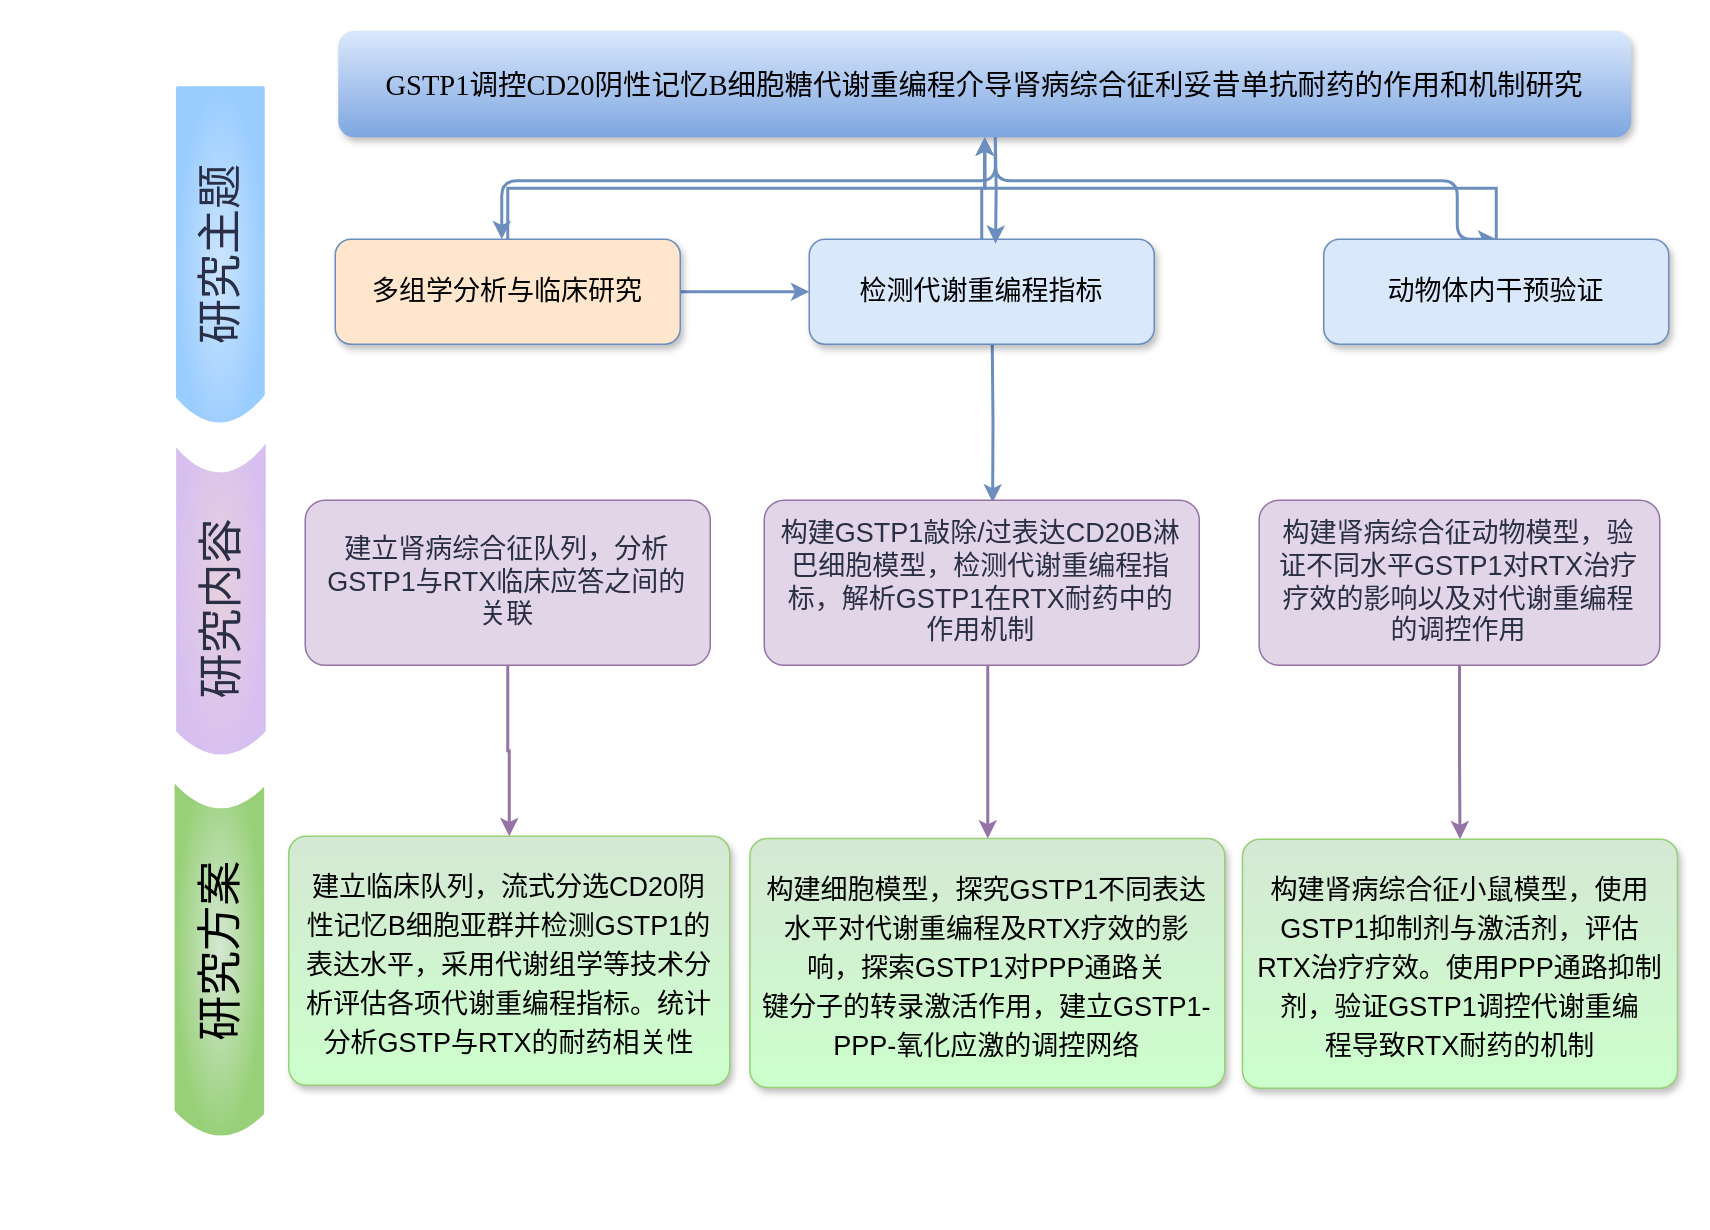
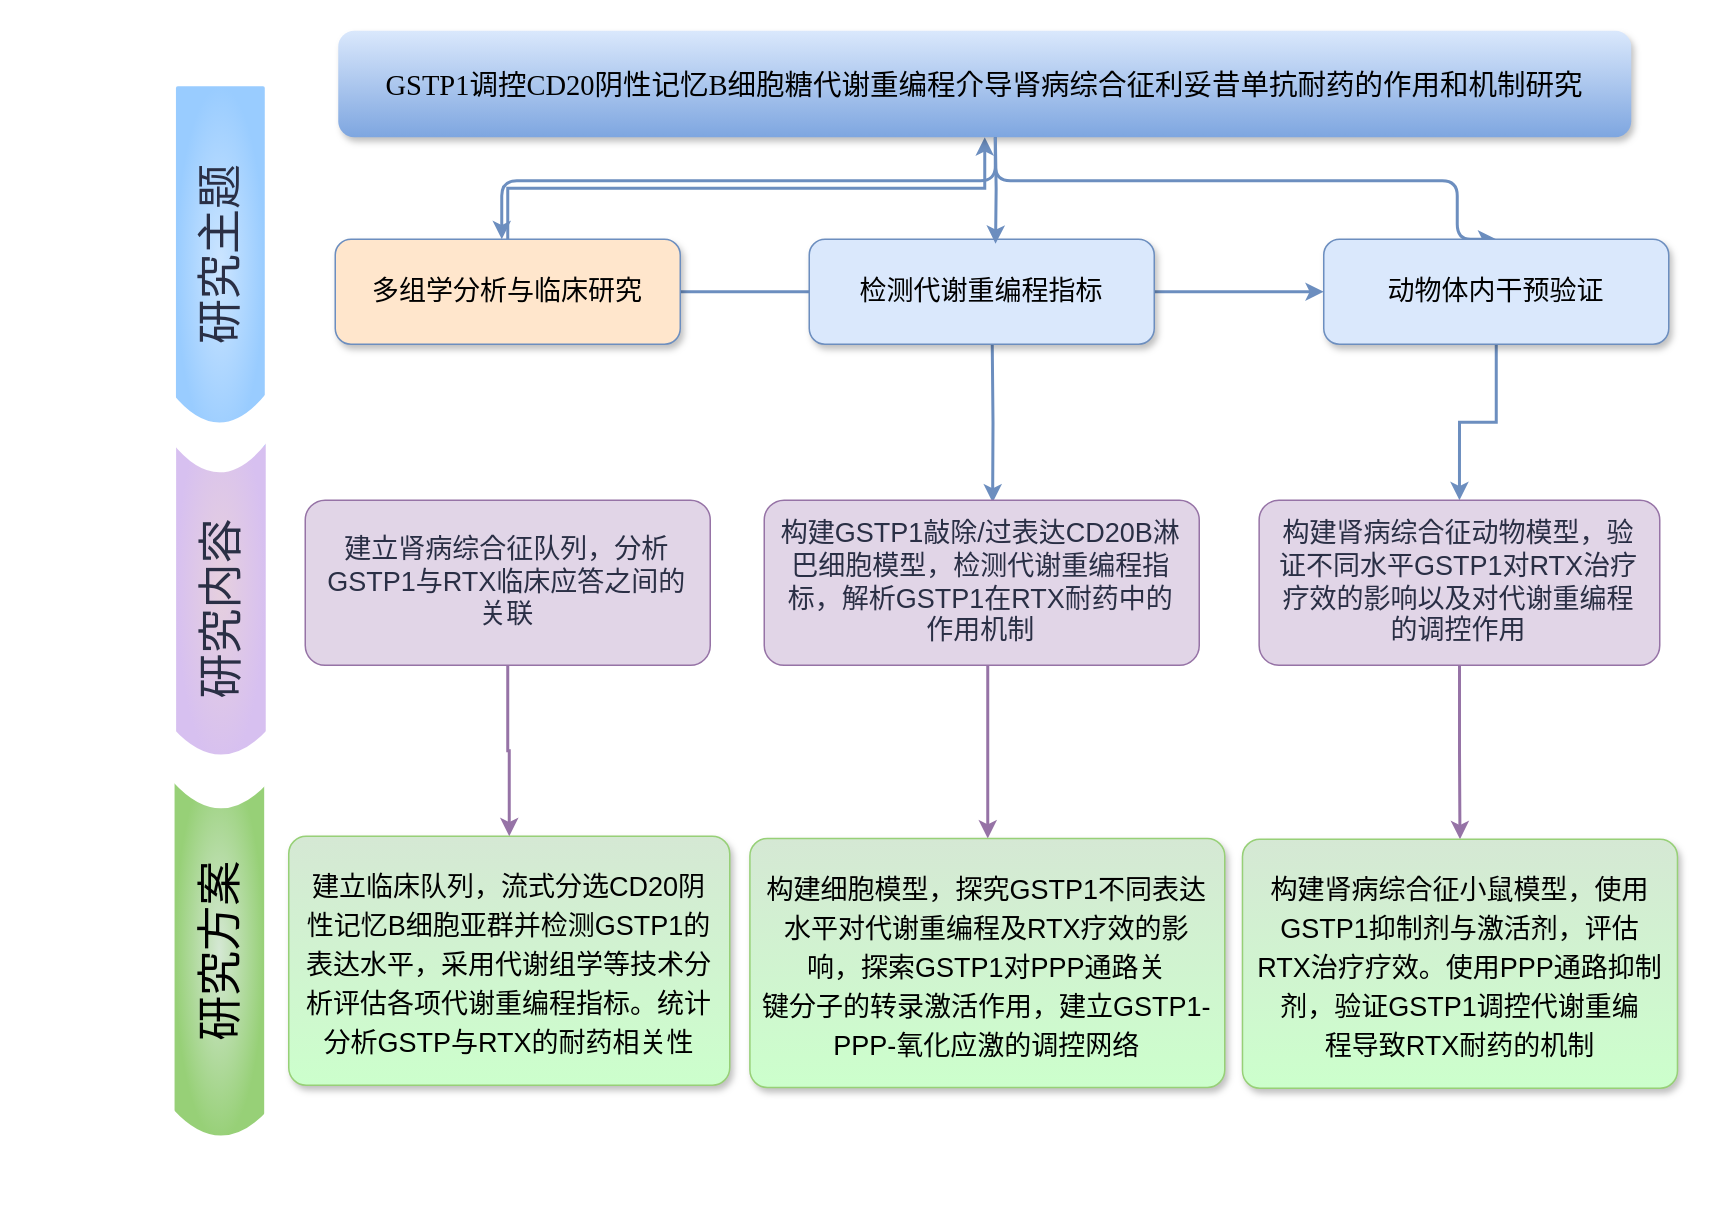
(1267, 188) -> (1485, 422)
(982, 215) -> (1232, 292)
(794, 292) -> (800, 292)
